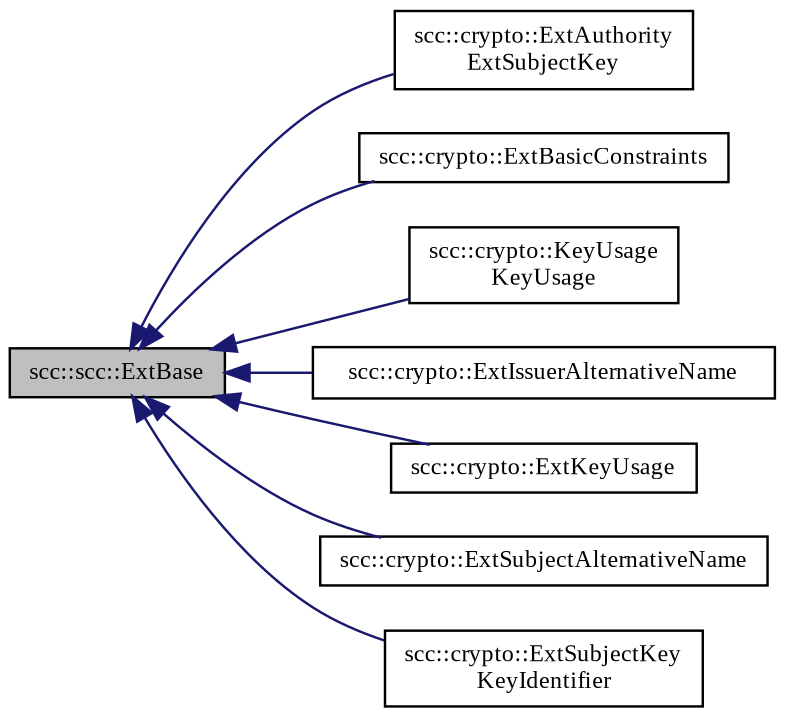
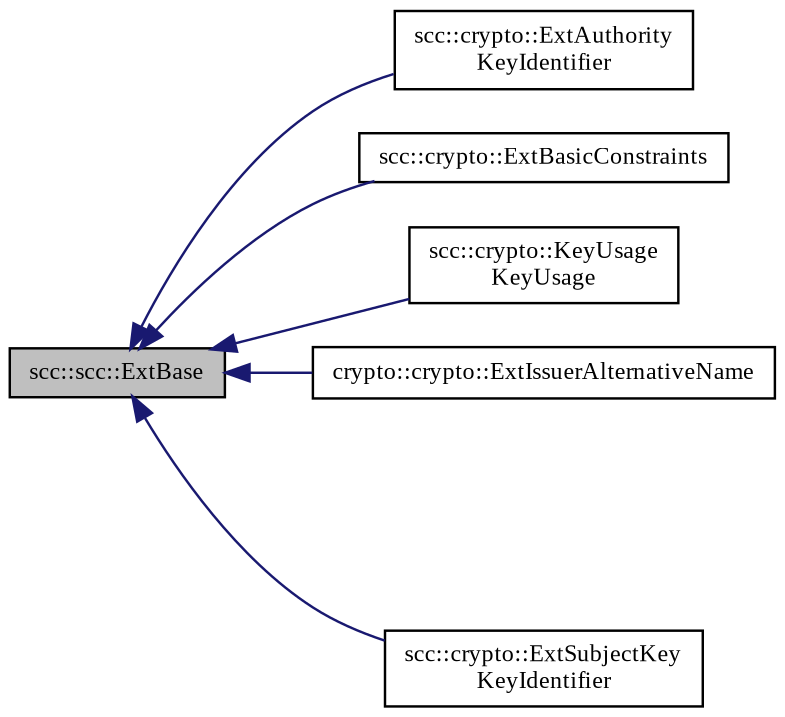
(544, 50) -> (544, 50)
(544, 373) -> (544, 373)
(544, 468) -> none
(544, 561) -> none
